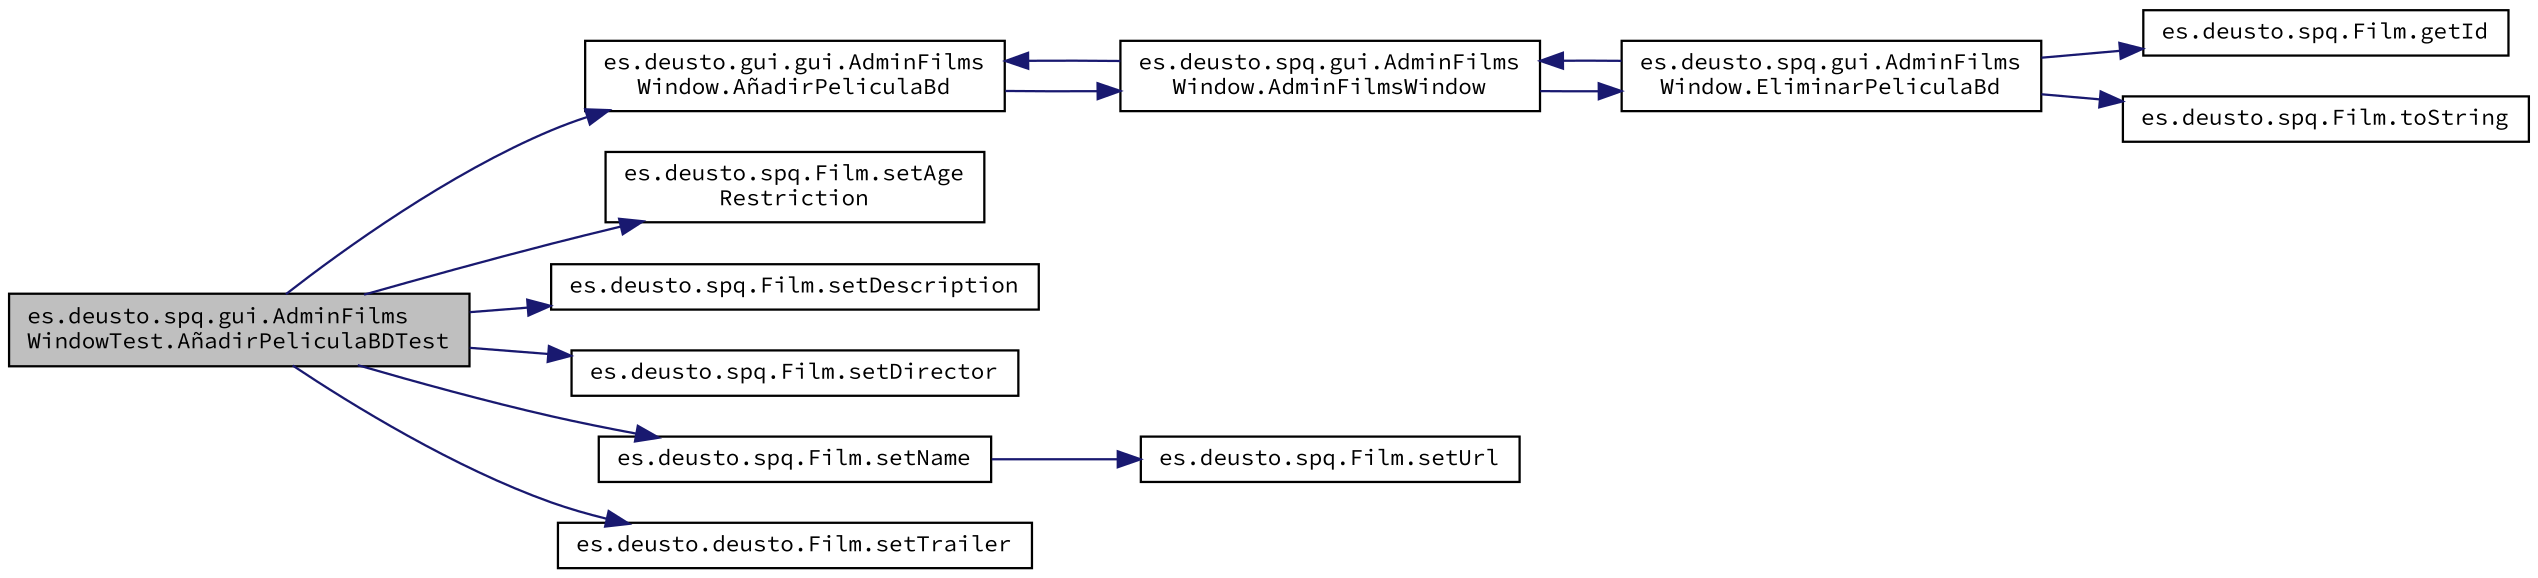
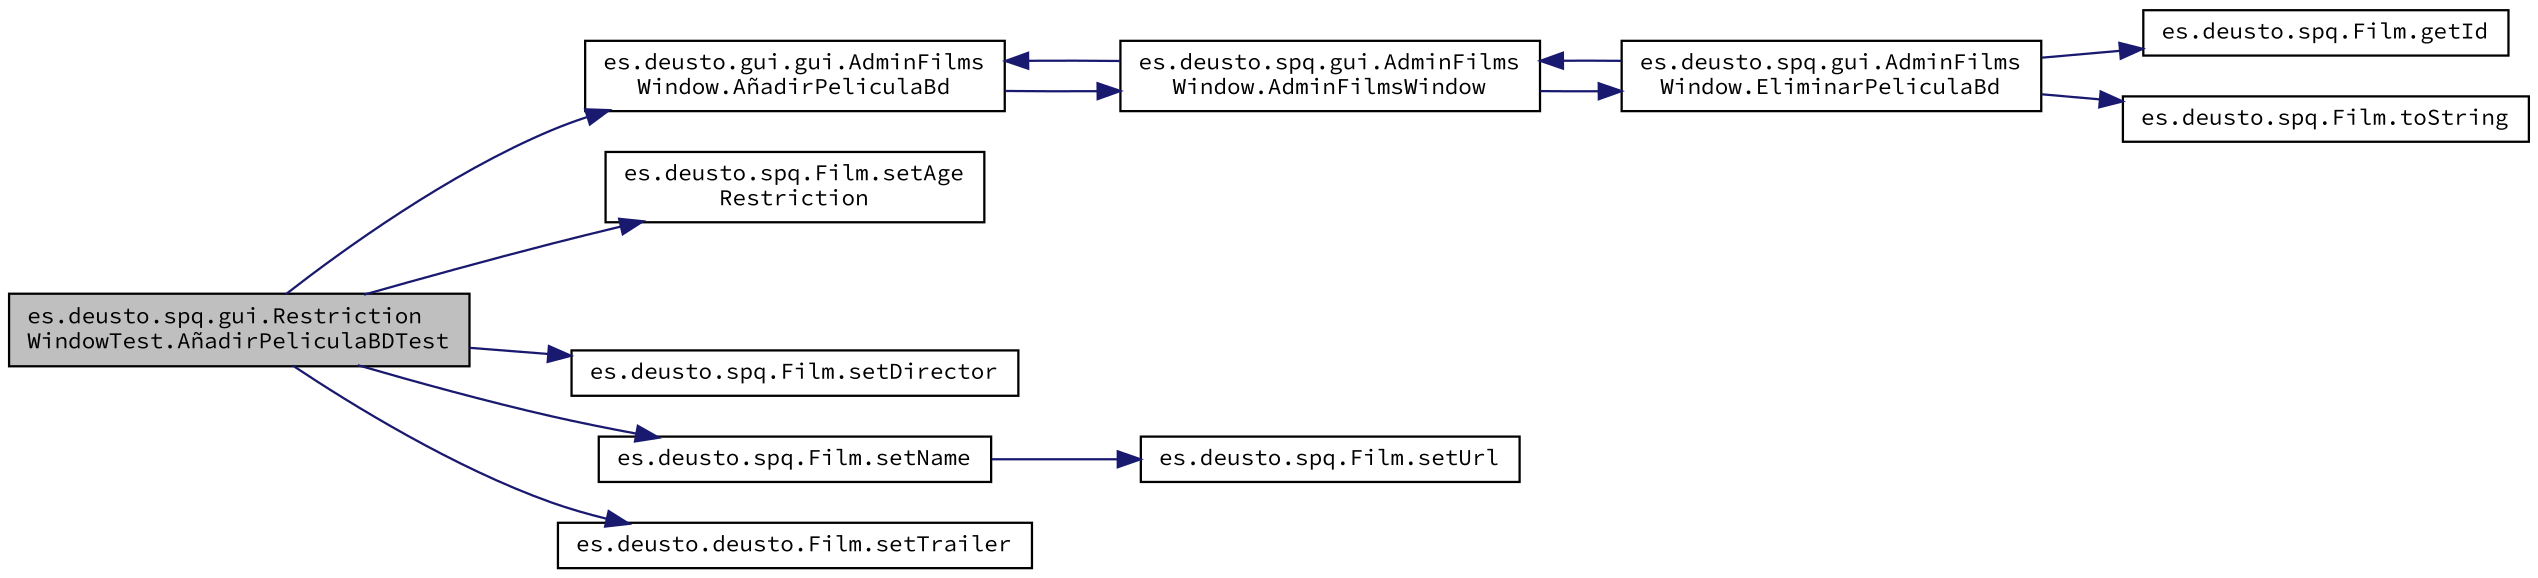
(795, 287) -> none
(239, 330) -> (239, 330)
